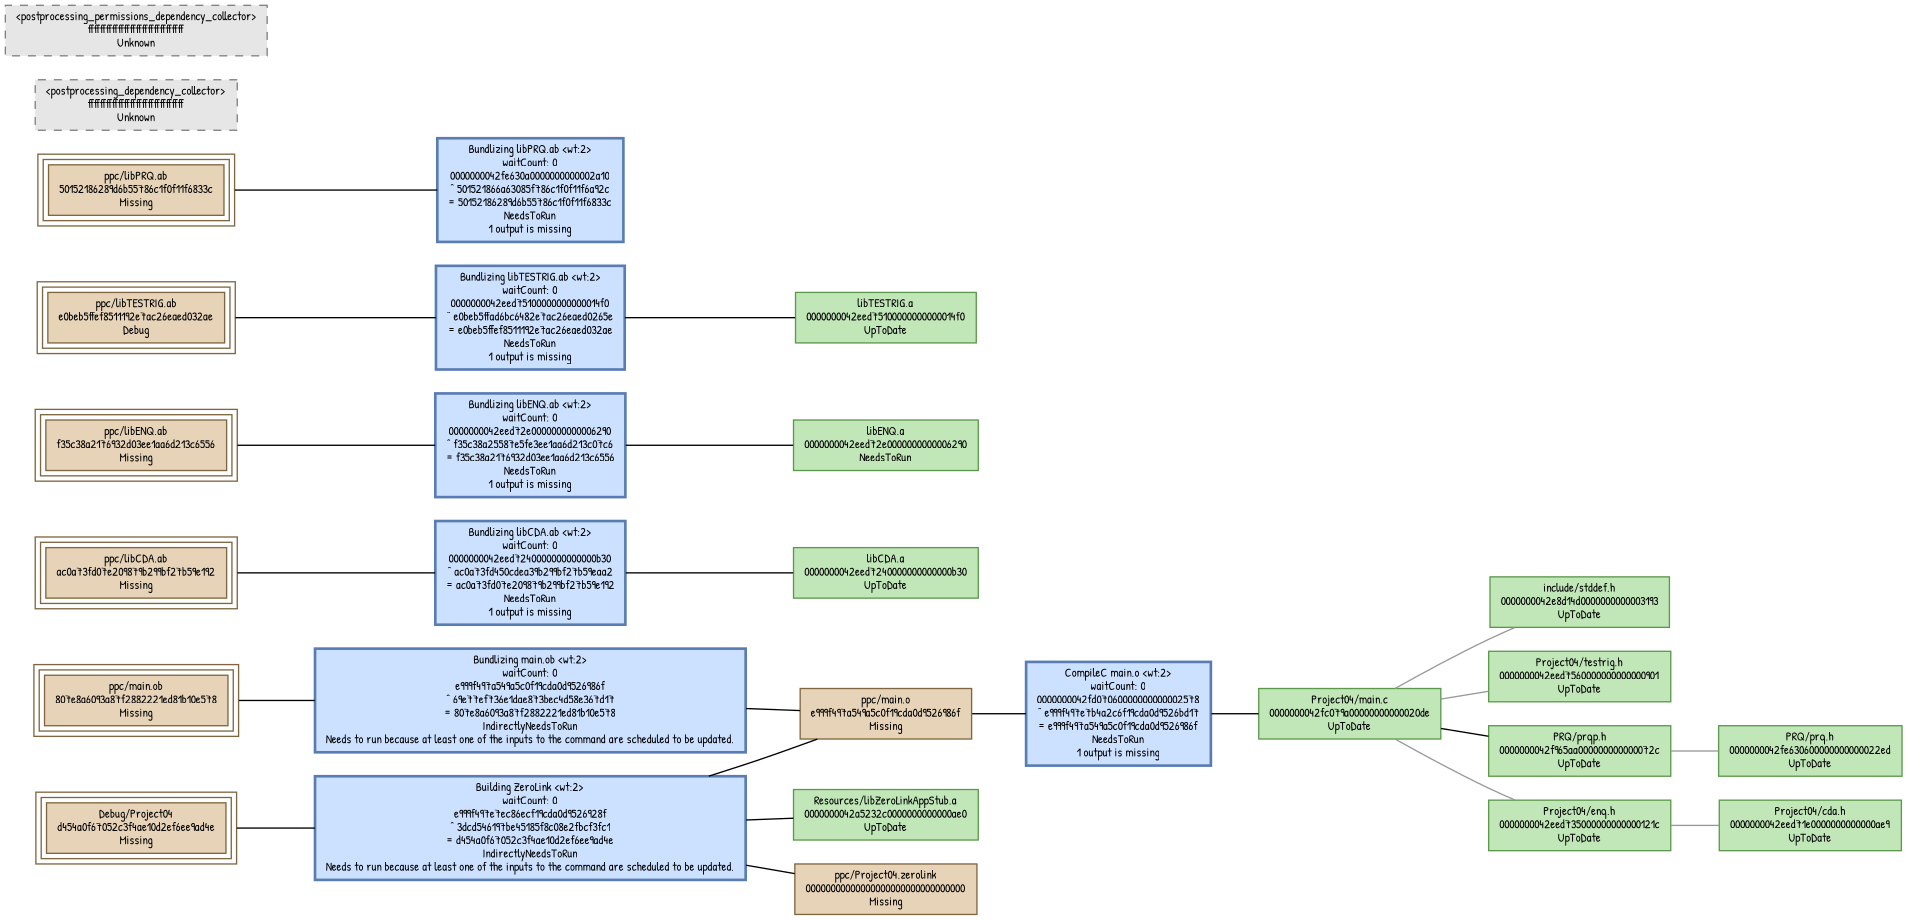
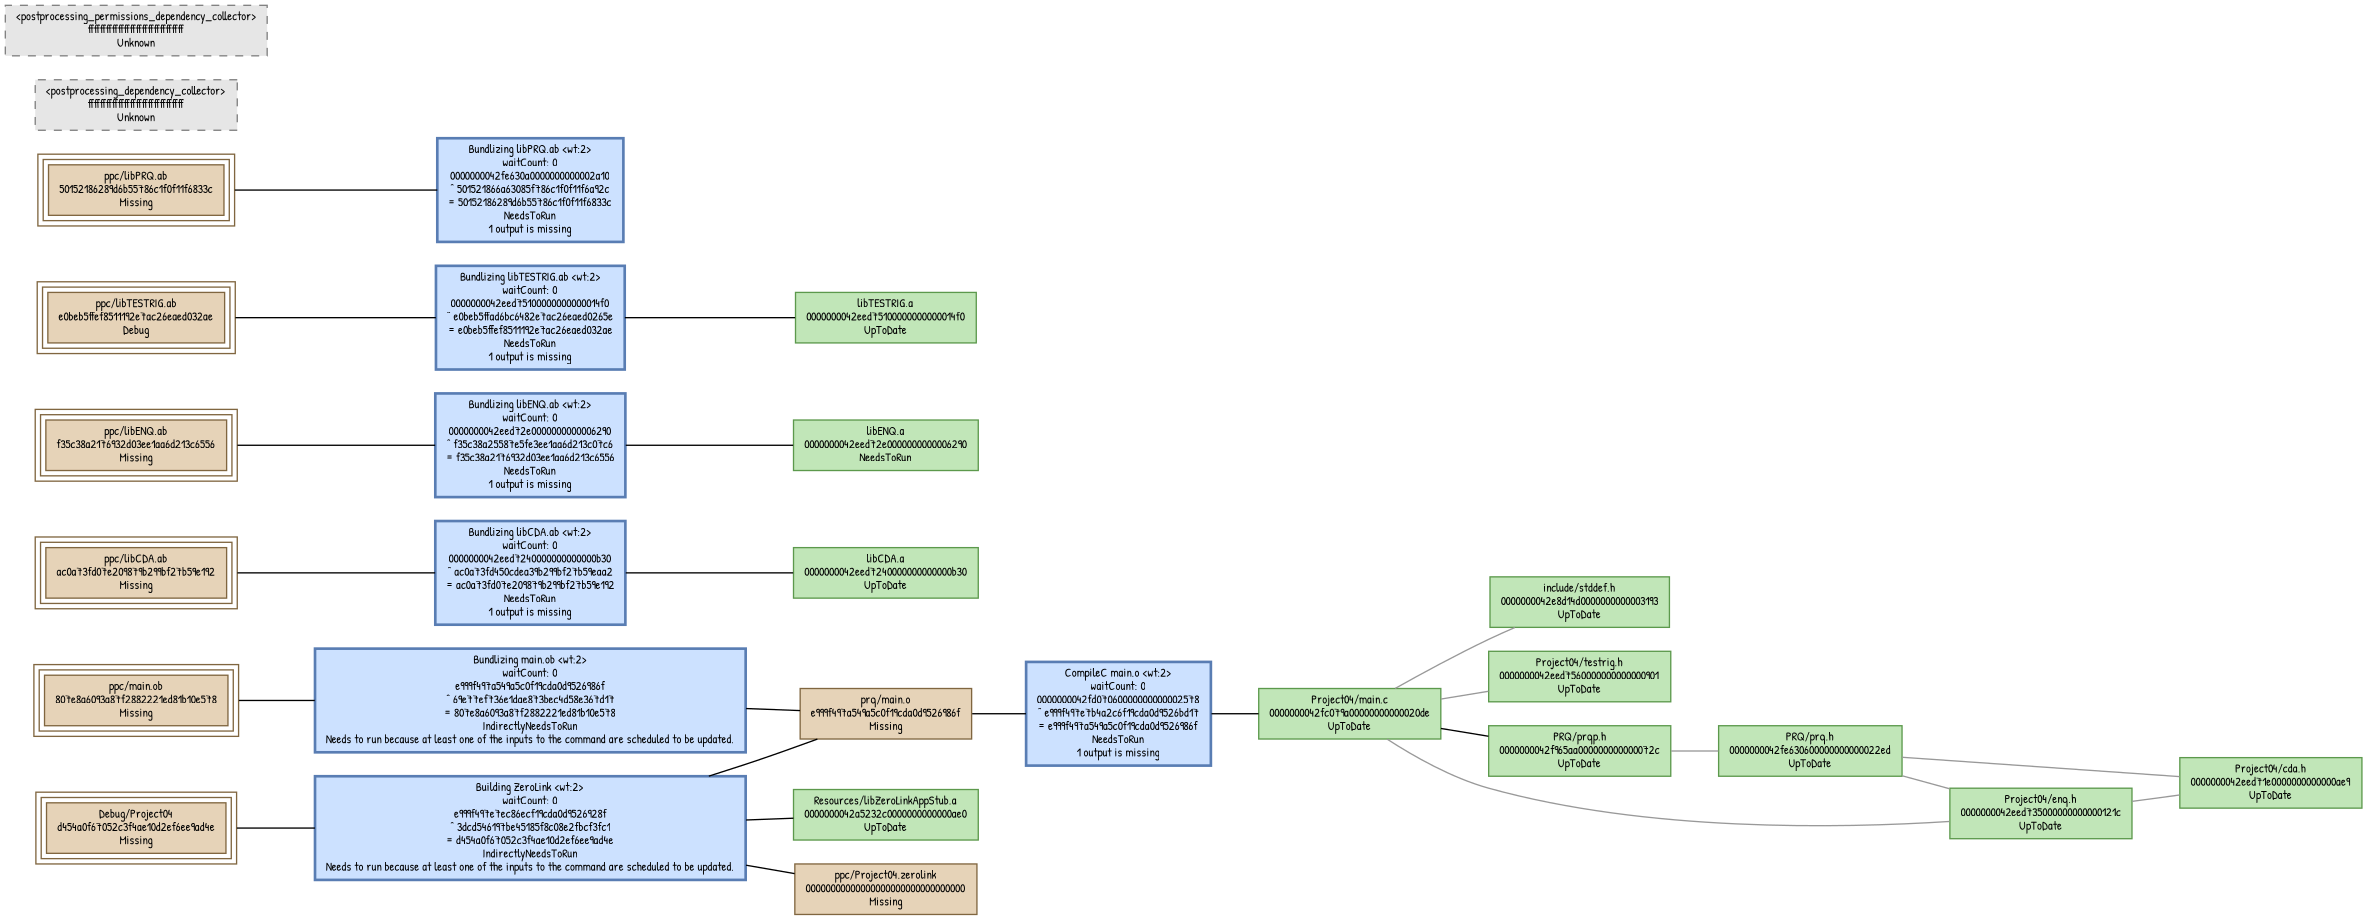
(886, 714) -> (886, 714)
none -> (2041, 767)
none -> (1926, 782)
